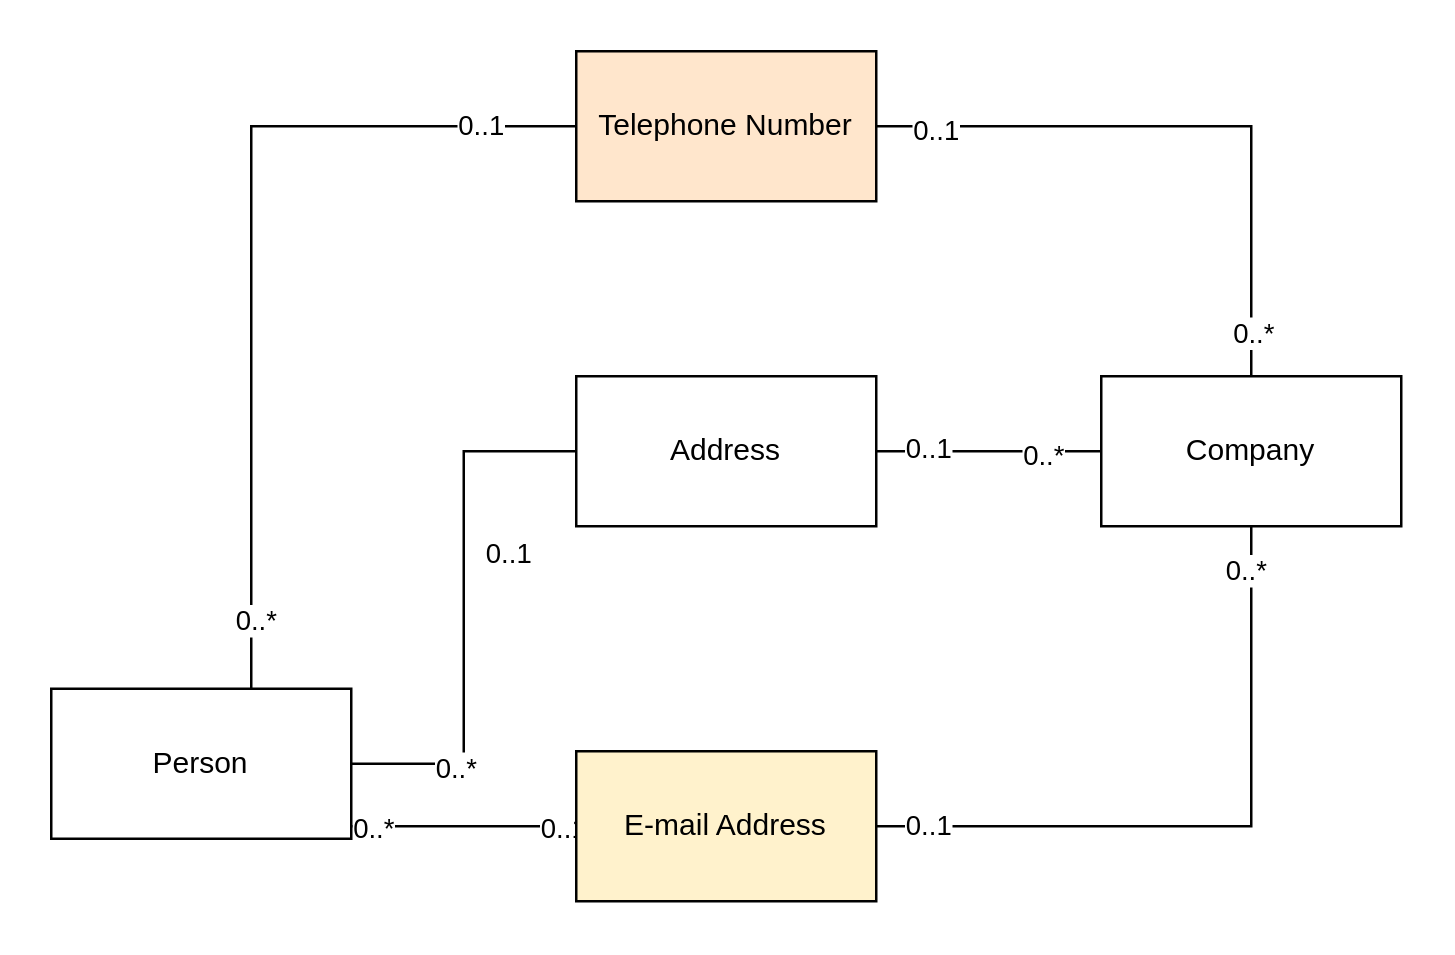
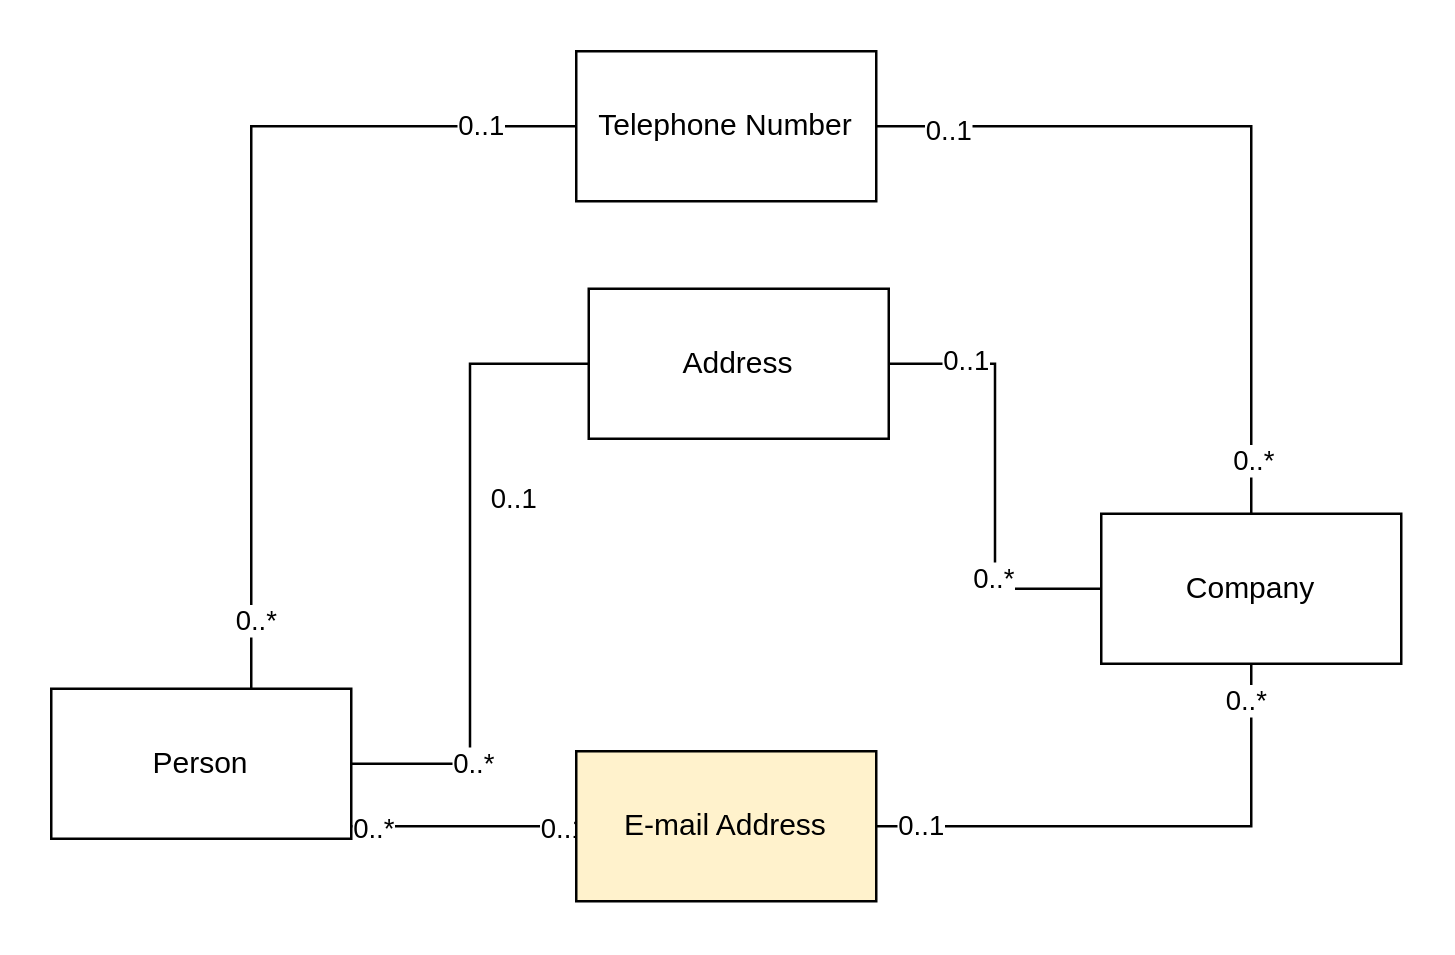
(726, 126) -> (726, 126)
(726, 451) -> (739, 364)
(1251, 451) -> (1251, 589)
